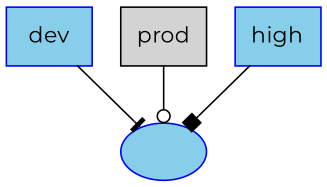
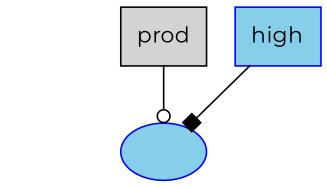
(49, 37) -> none
